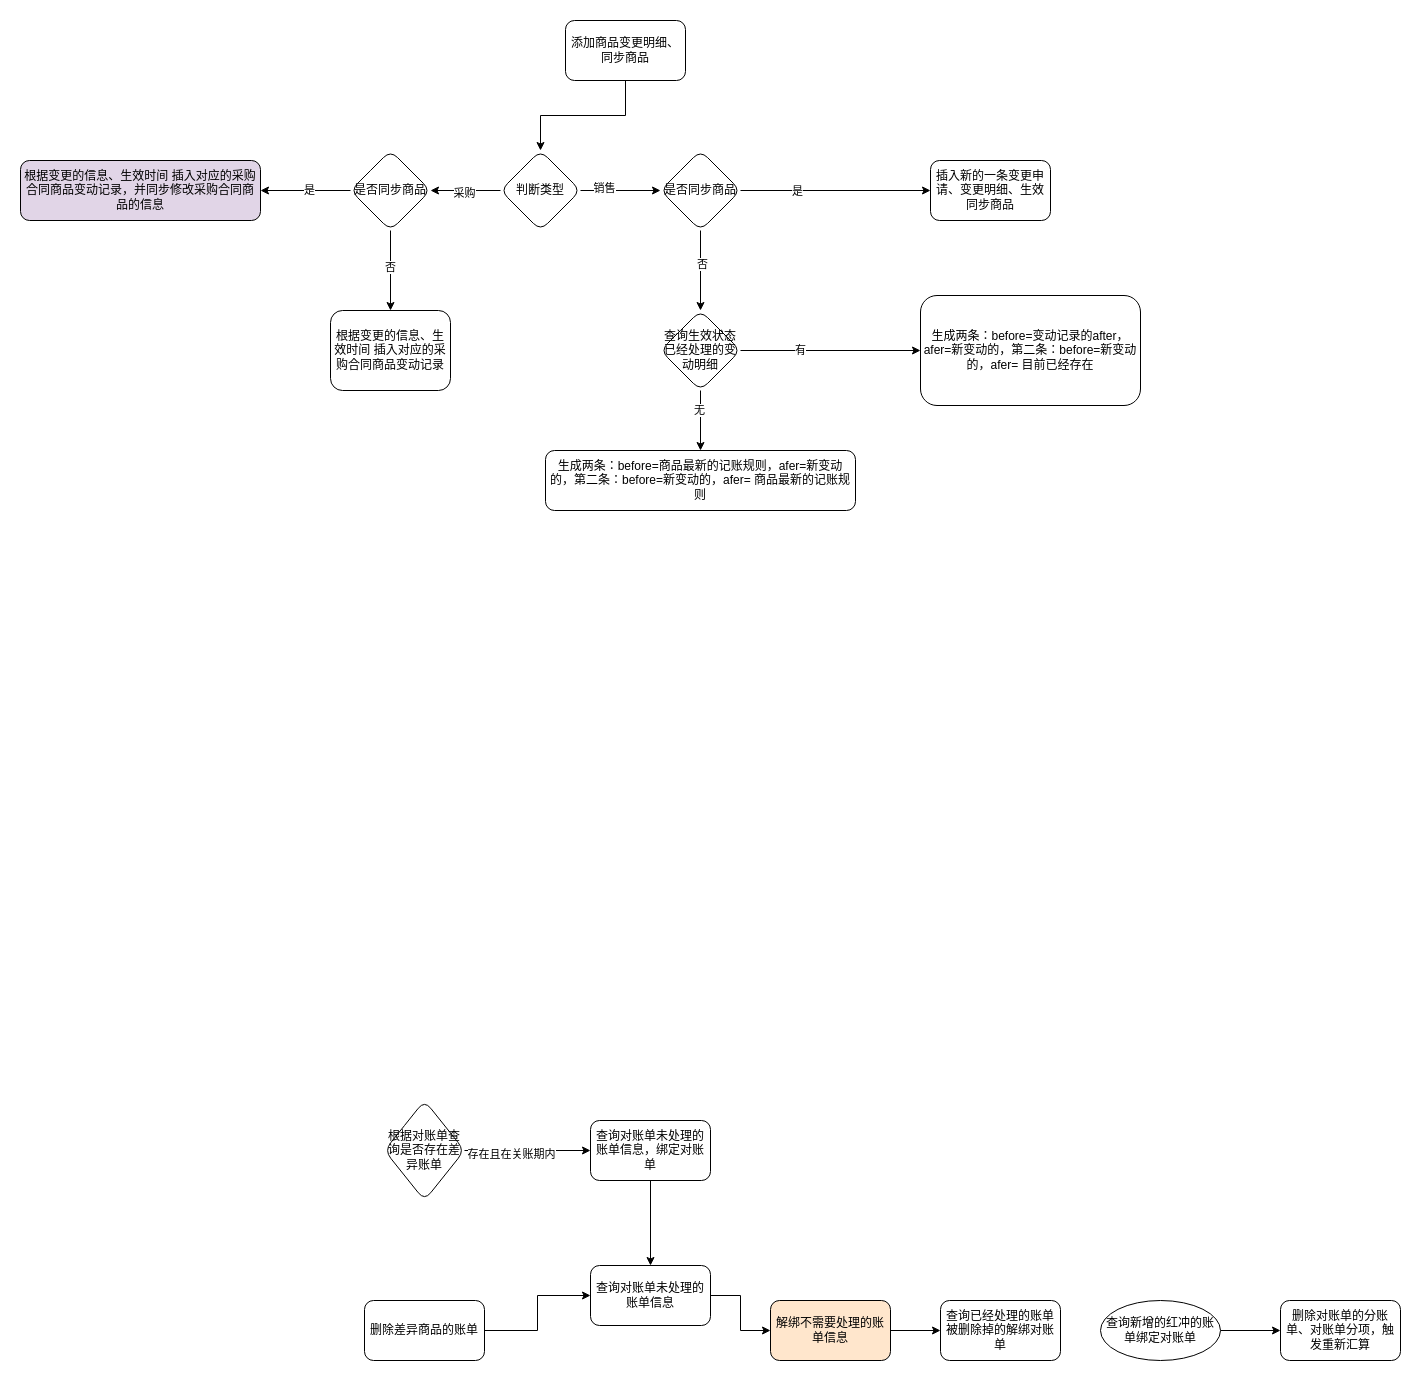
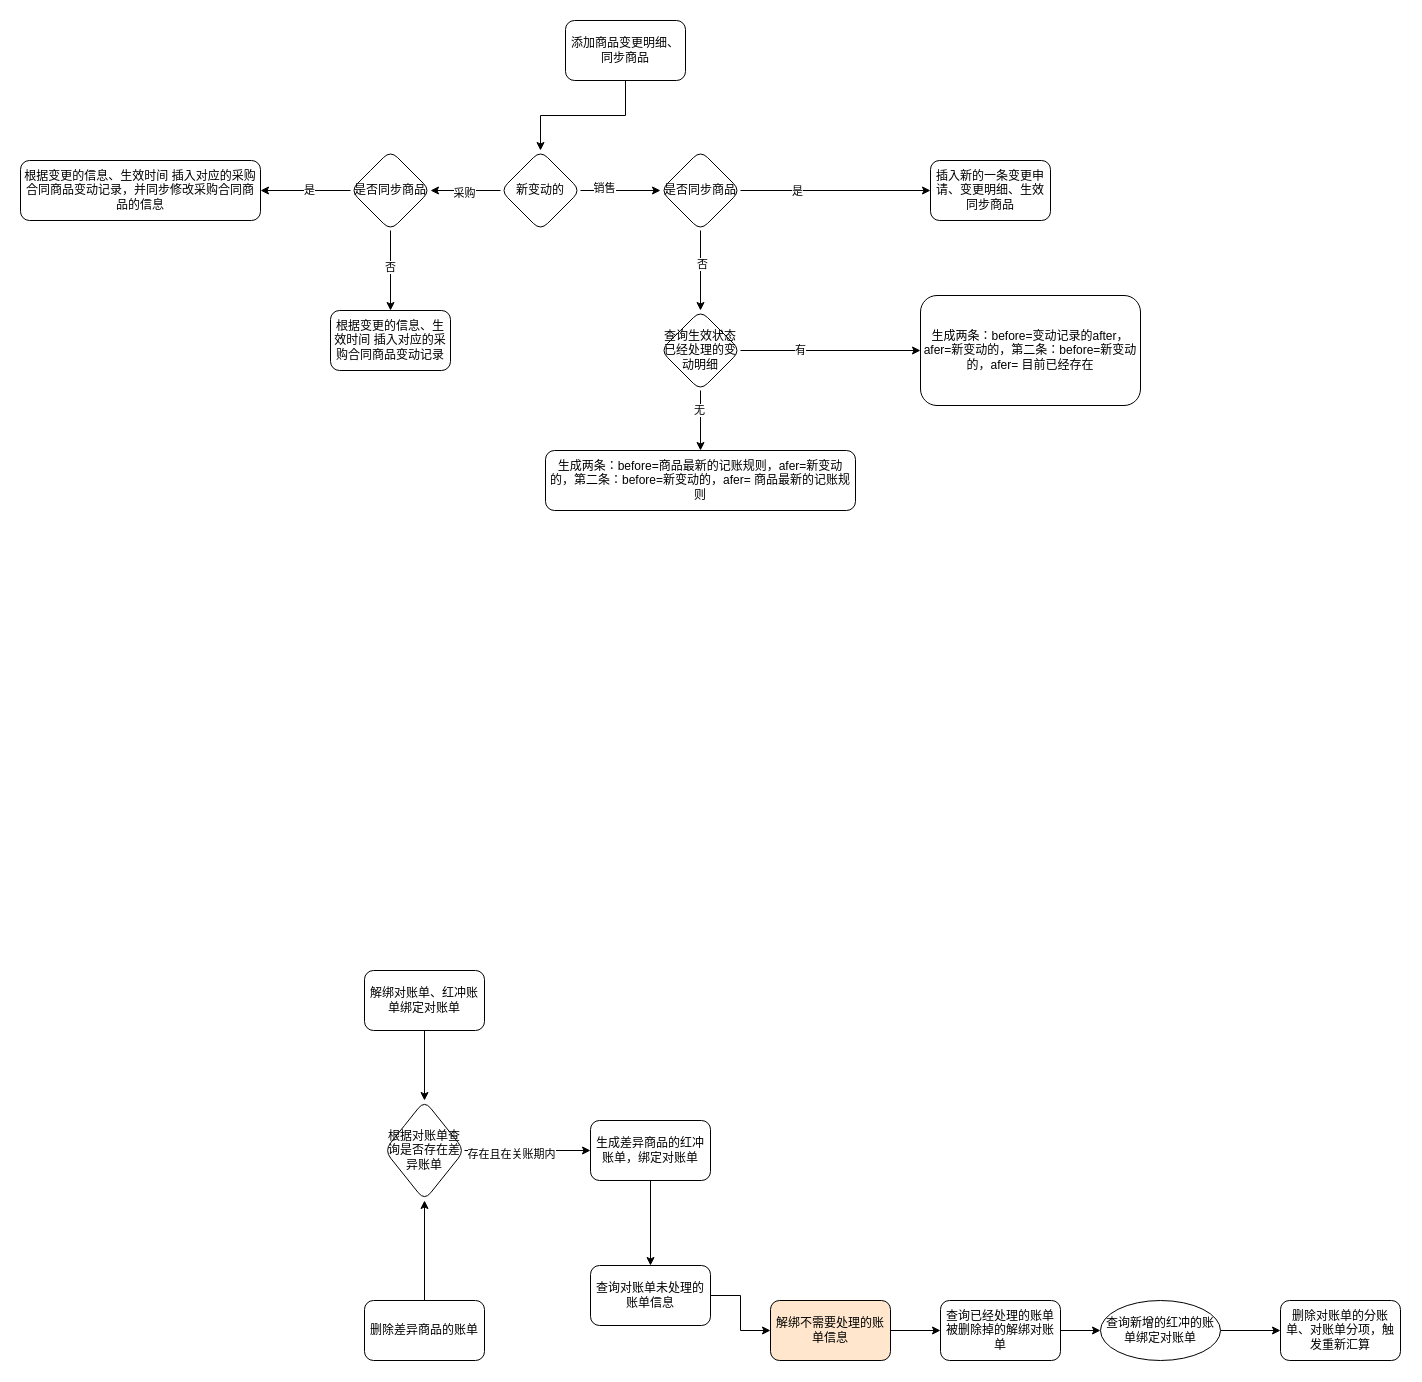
(141, 191) -> (141, 191)
(541, 191) -> (541, 191)
(391, 351) -> (391, 341)
none -> (425, 1001)
none -> (425, 1062)
(651, 1151) -> (651, 1151)
(538, 1317) -> (425, 1254)
none -> (1077, 1331)
